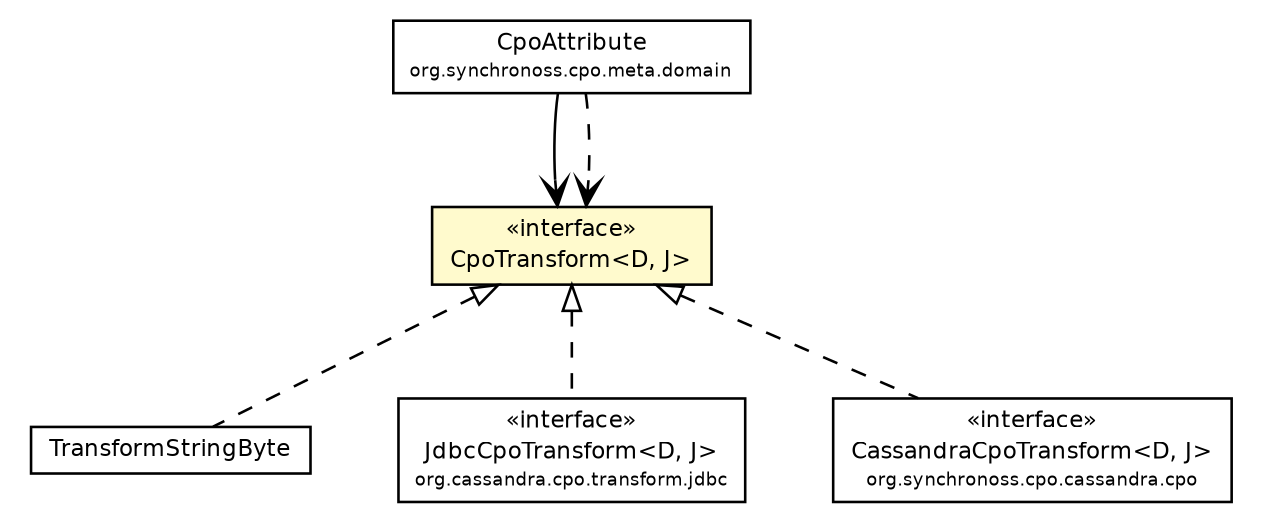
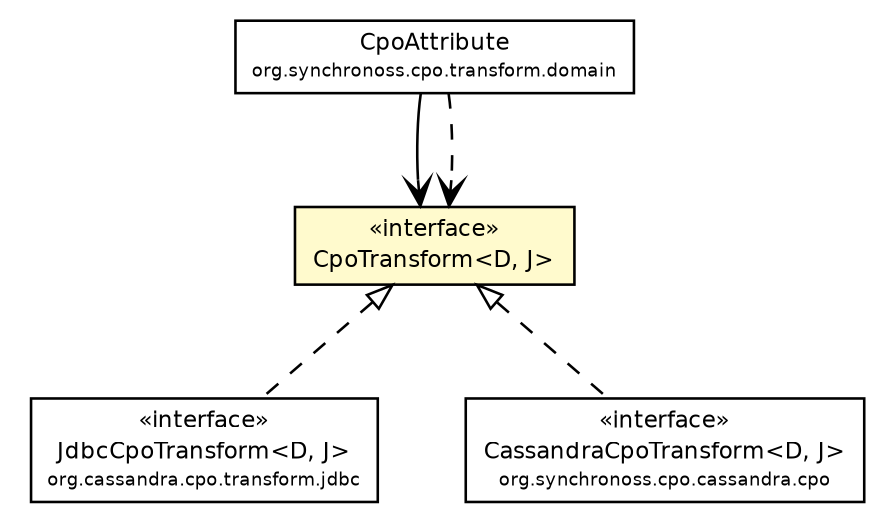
(572, 71) -> (435, 71)
(171, 450) -> none
